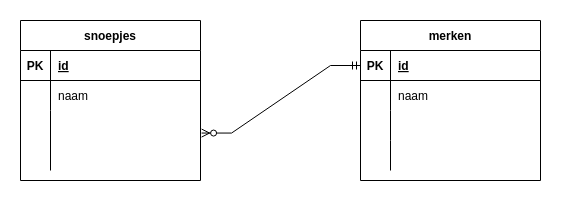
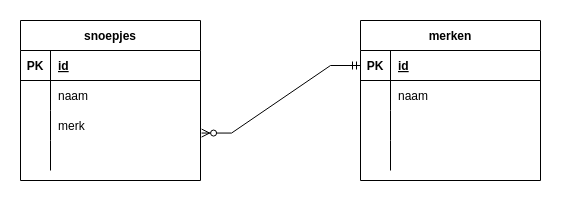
none -> (126, 126)
